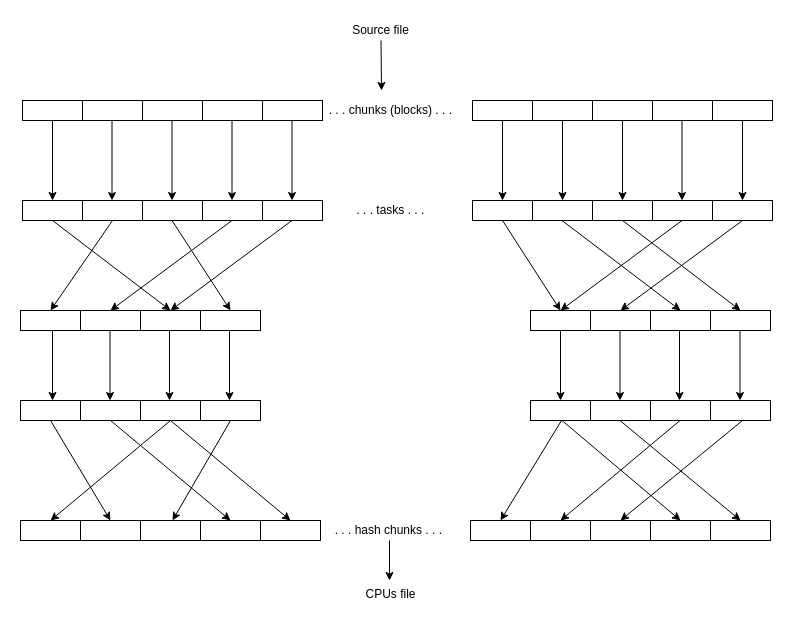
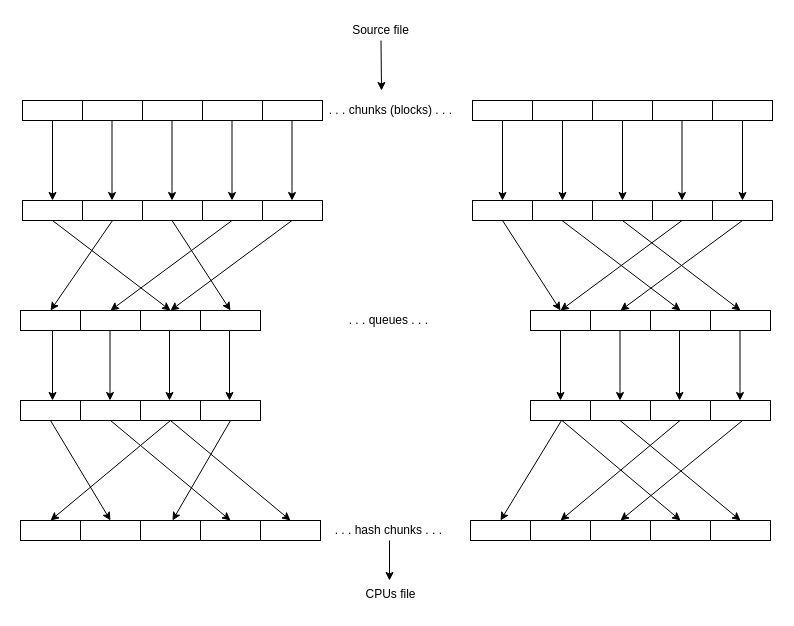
(393, 211) -> none
none -> (391, 321)
